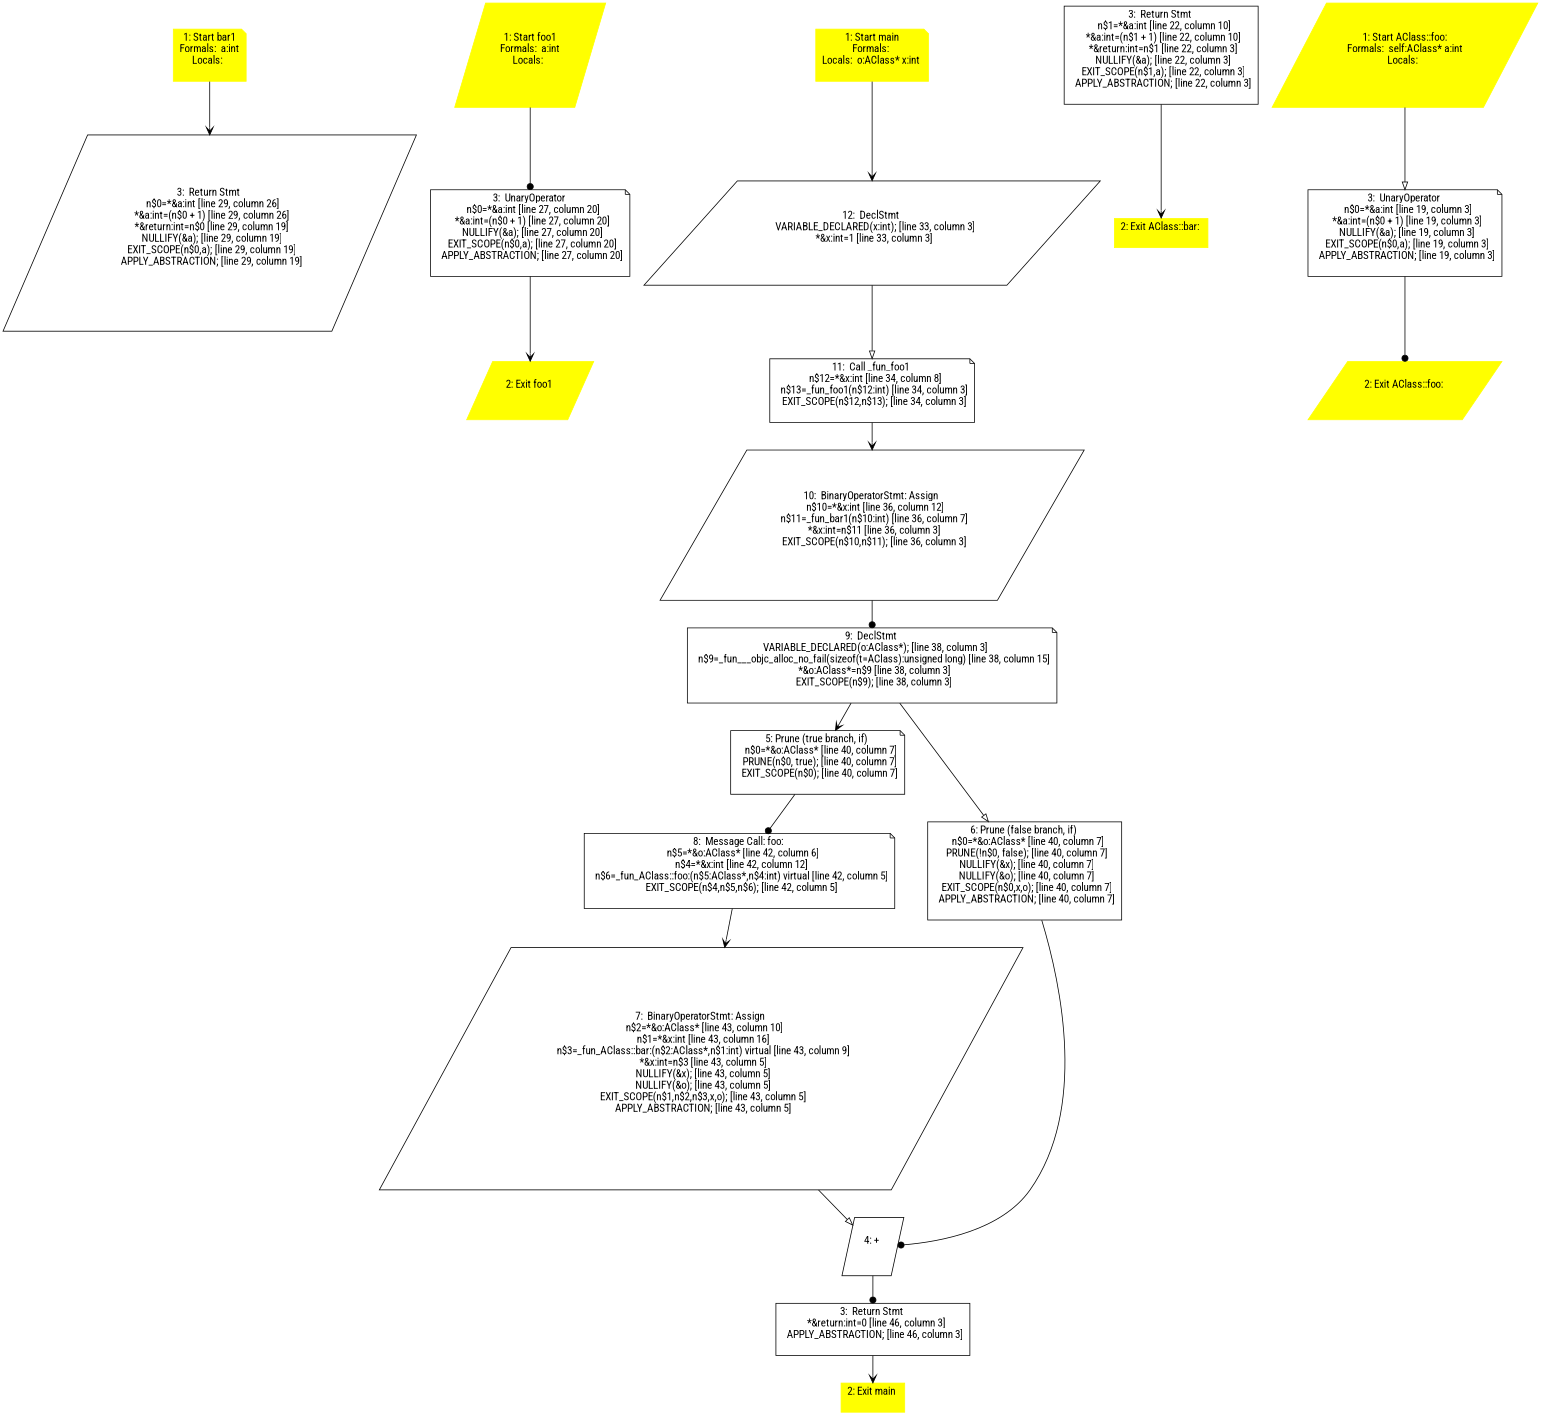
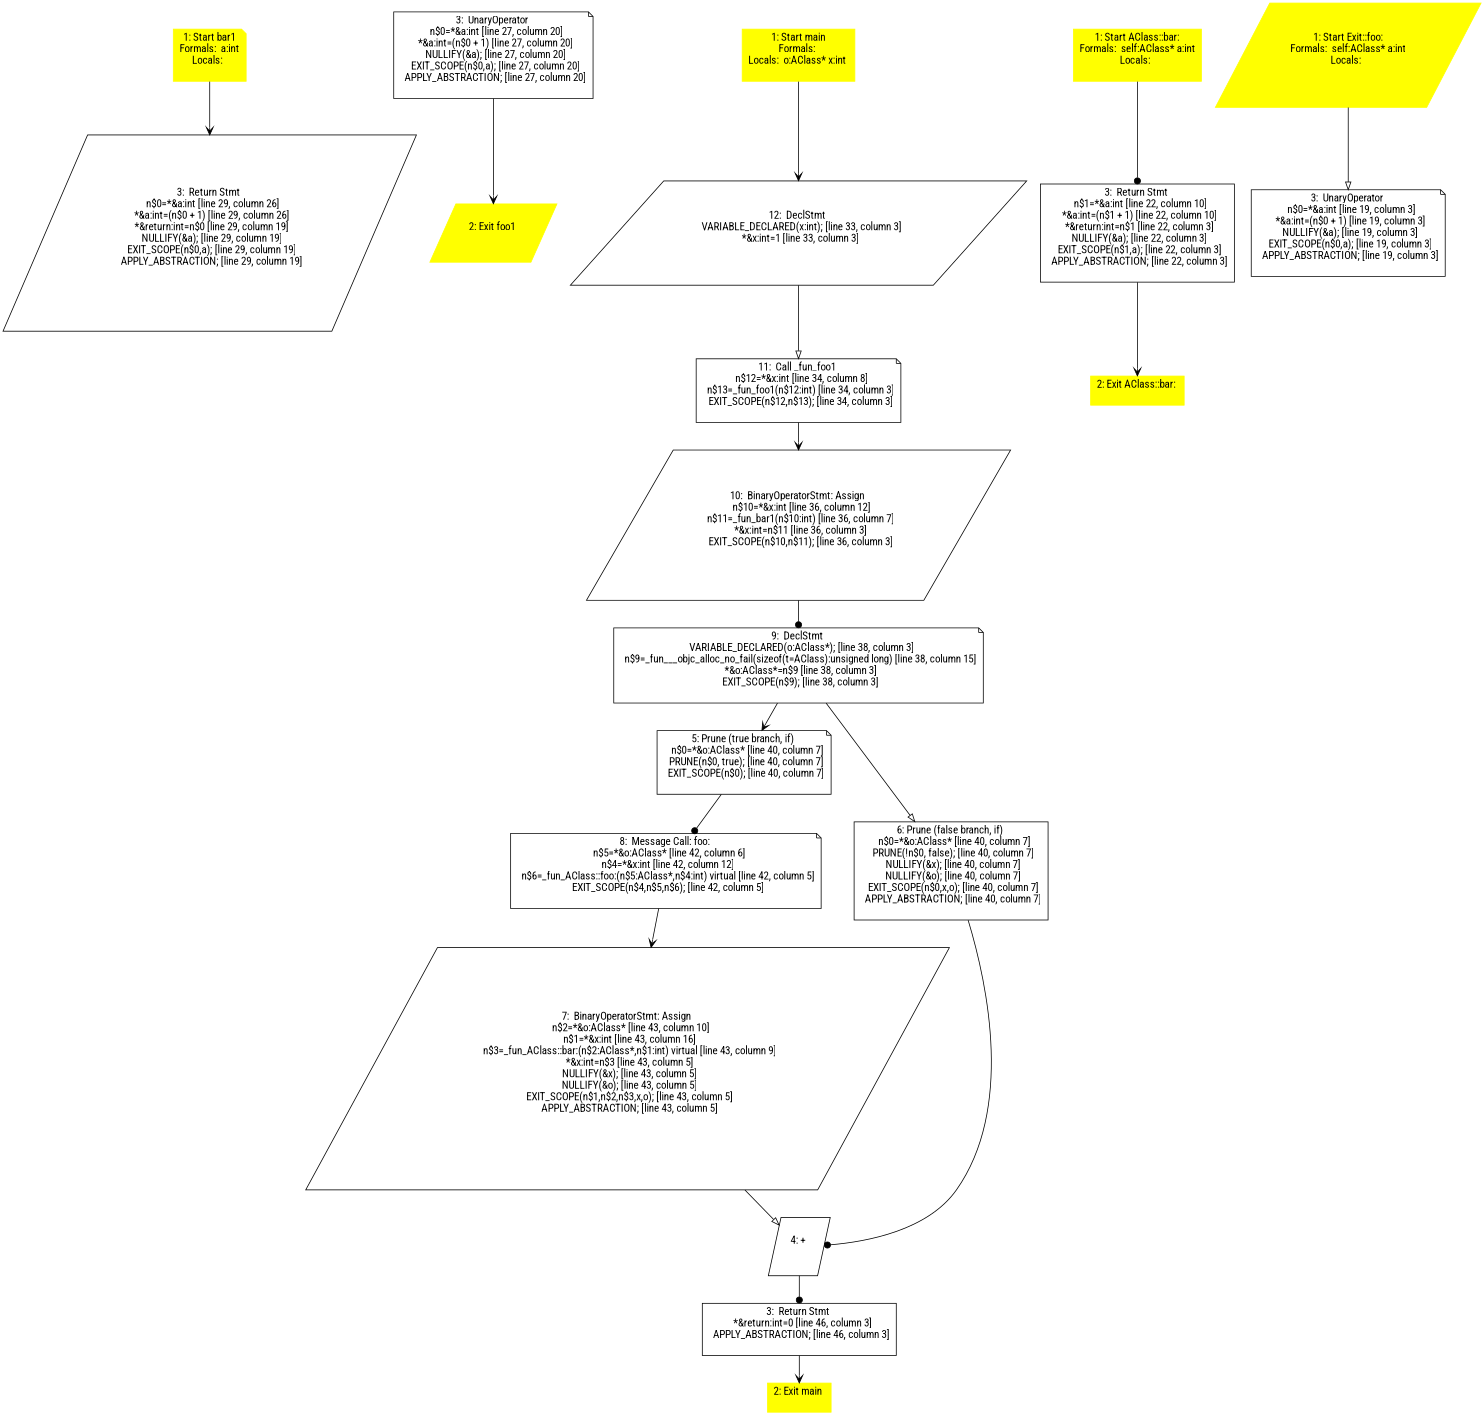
(530, 55) -> none
(872, 55) -> (799, 55)
none -> (1137, 55)
(1405, 55) -> (1348, 55)
(1405, 391) -> none
